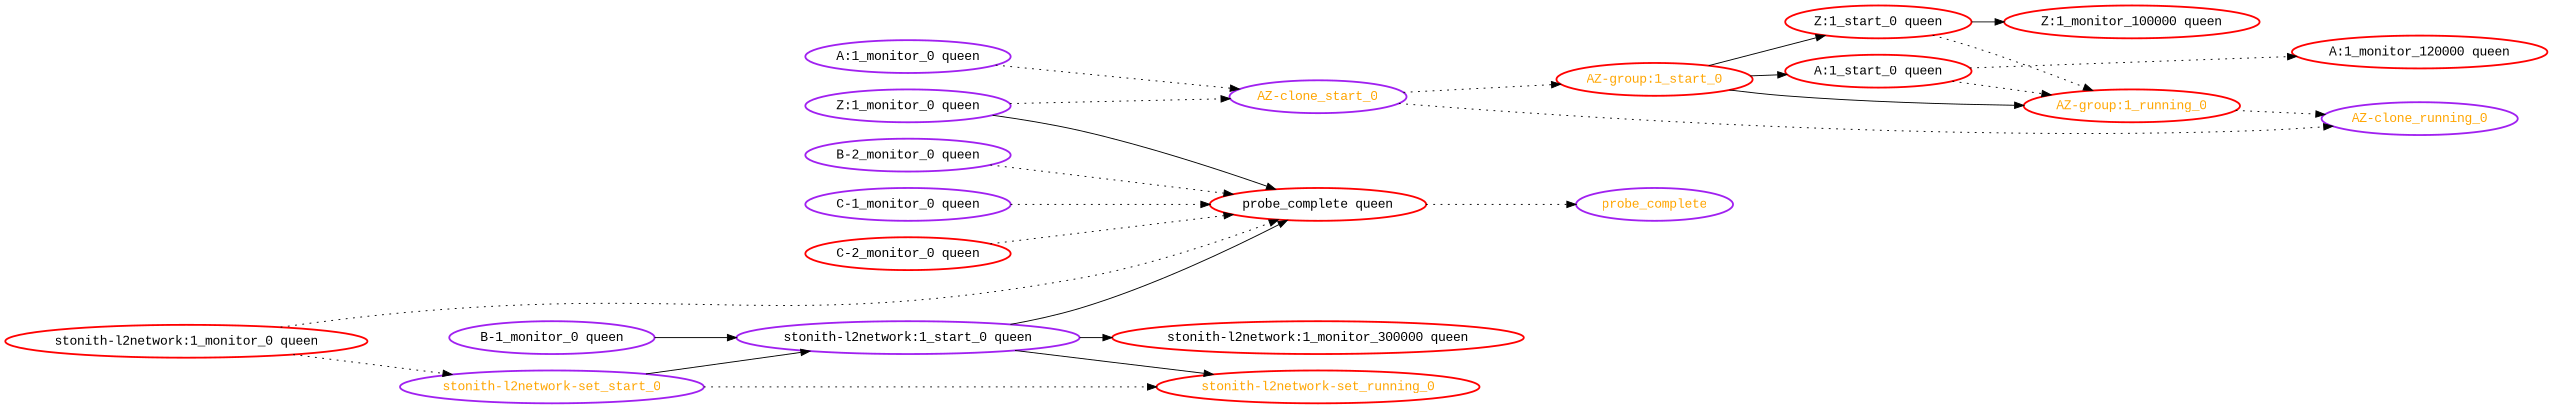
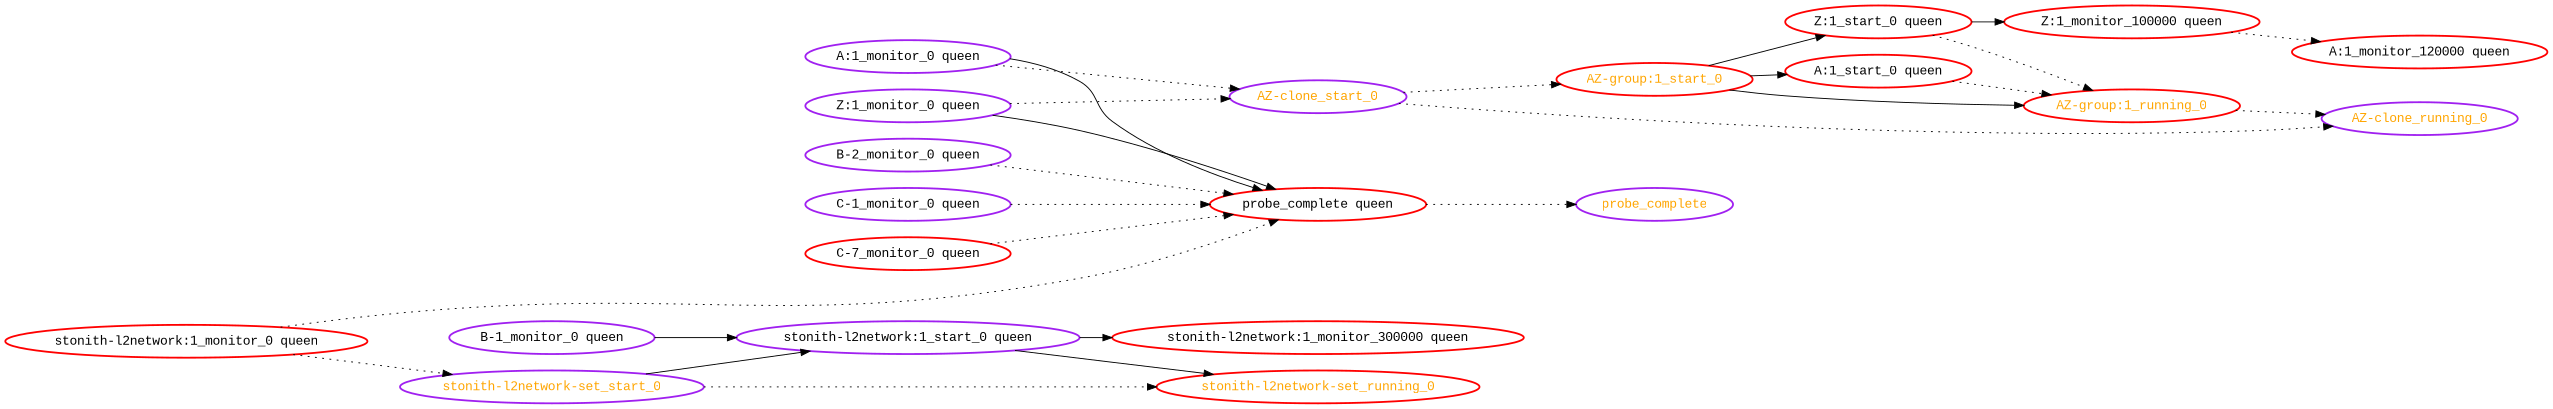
(2129, 62) -> (2271, 36)
(908, 254) -> (908, 254)
(1148, 284) -> (1125, 130)
